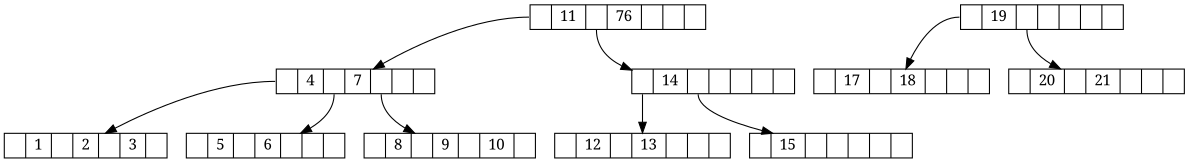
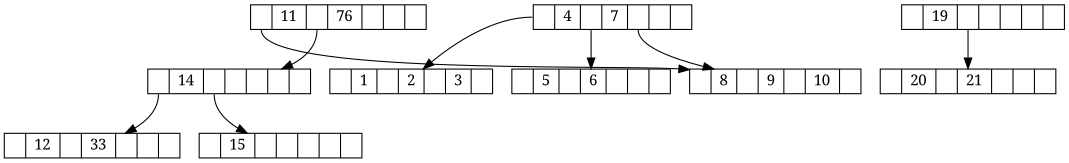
(453, 32) -> (466, 65)
(902, 81) -> none
(649, 145) -> (99, 145)
